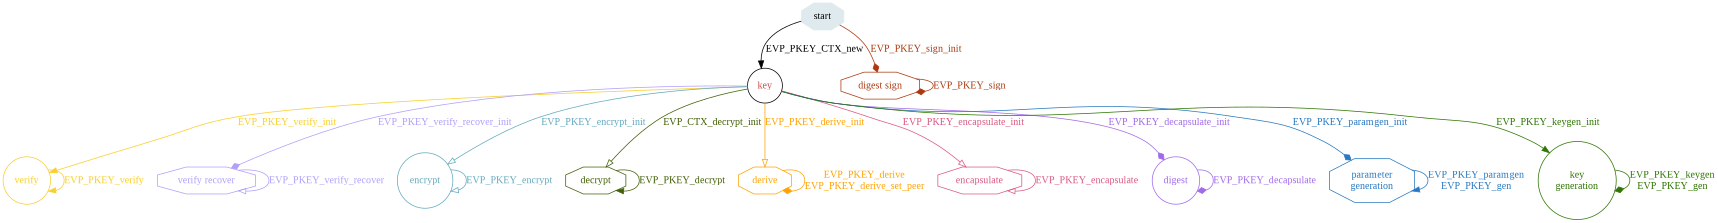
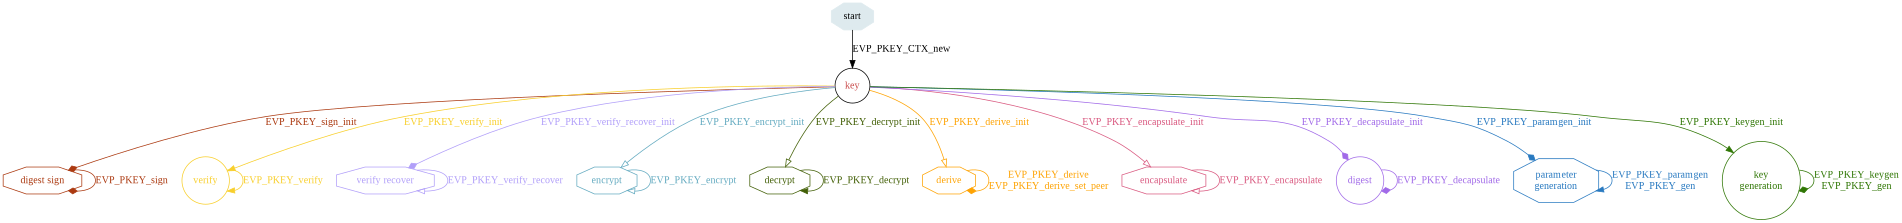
(861, 41) -> (452, 101)
(713, 122) -> (868, 122)
(425, 181) -> (607, 181)
